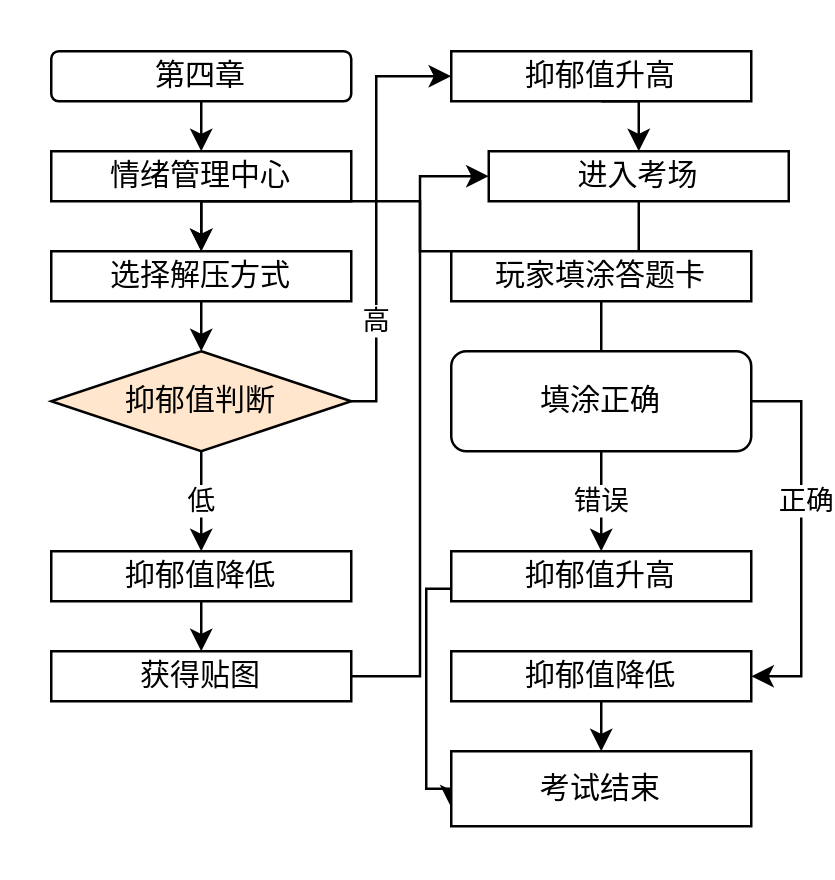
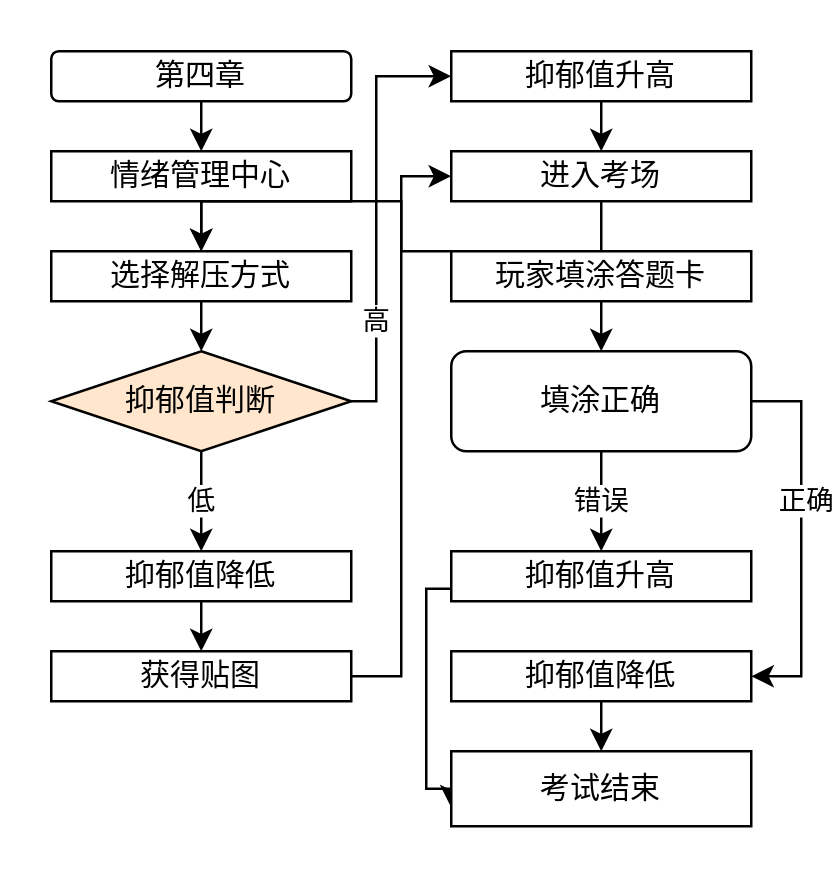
(639, 176) -> (601, 176)
(601, 340) -> (601, 333)
